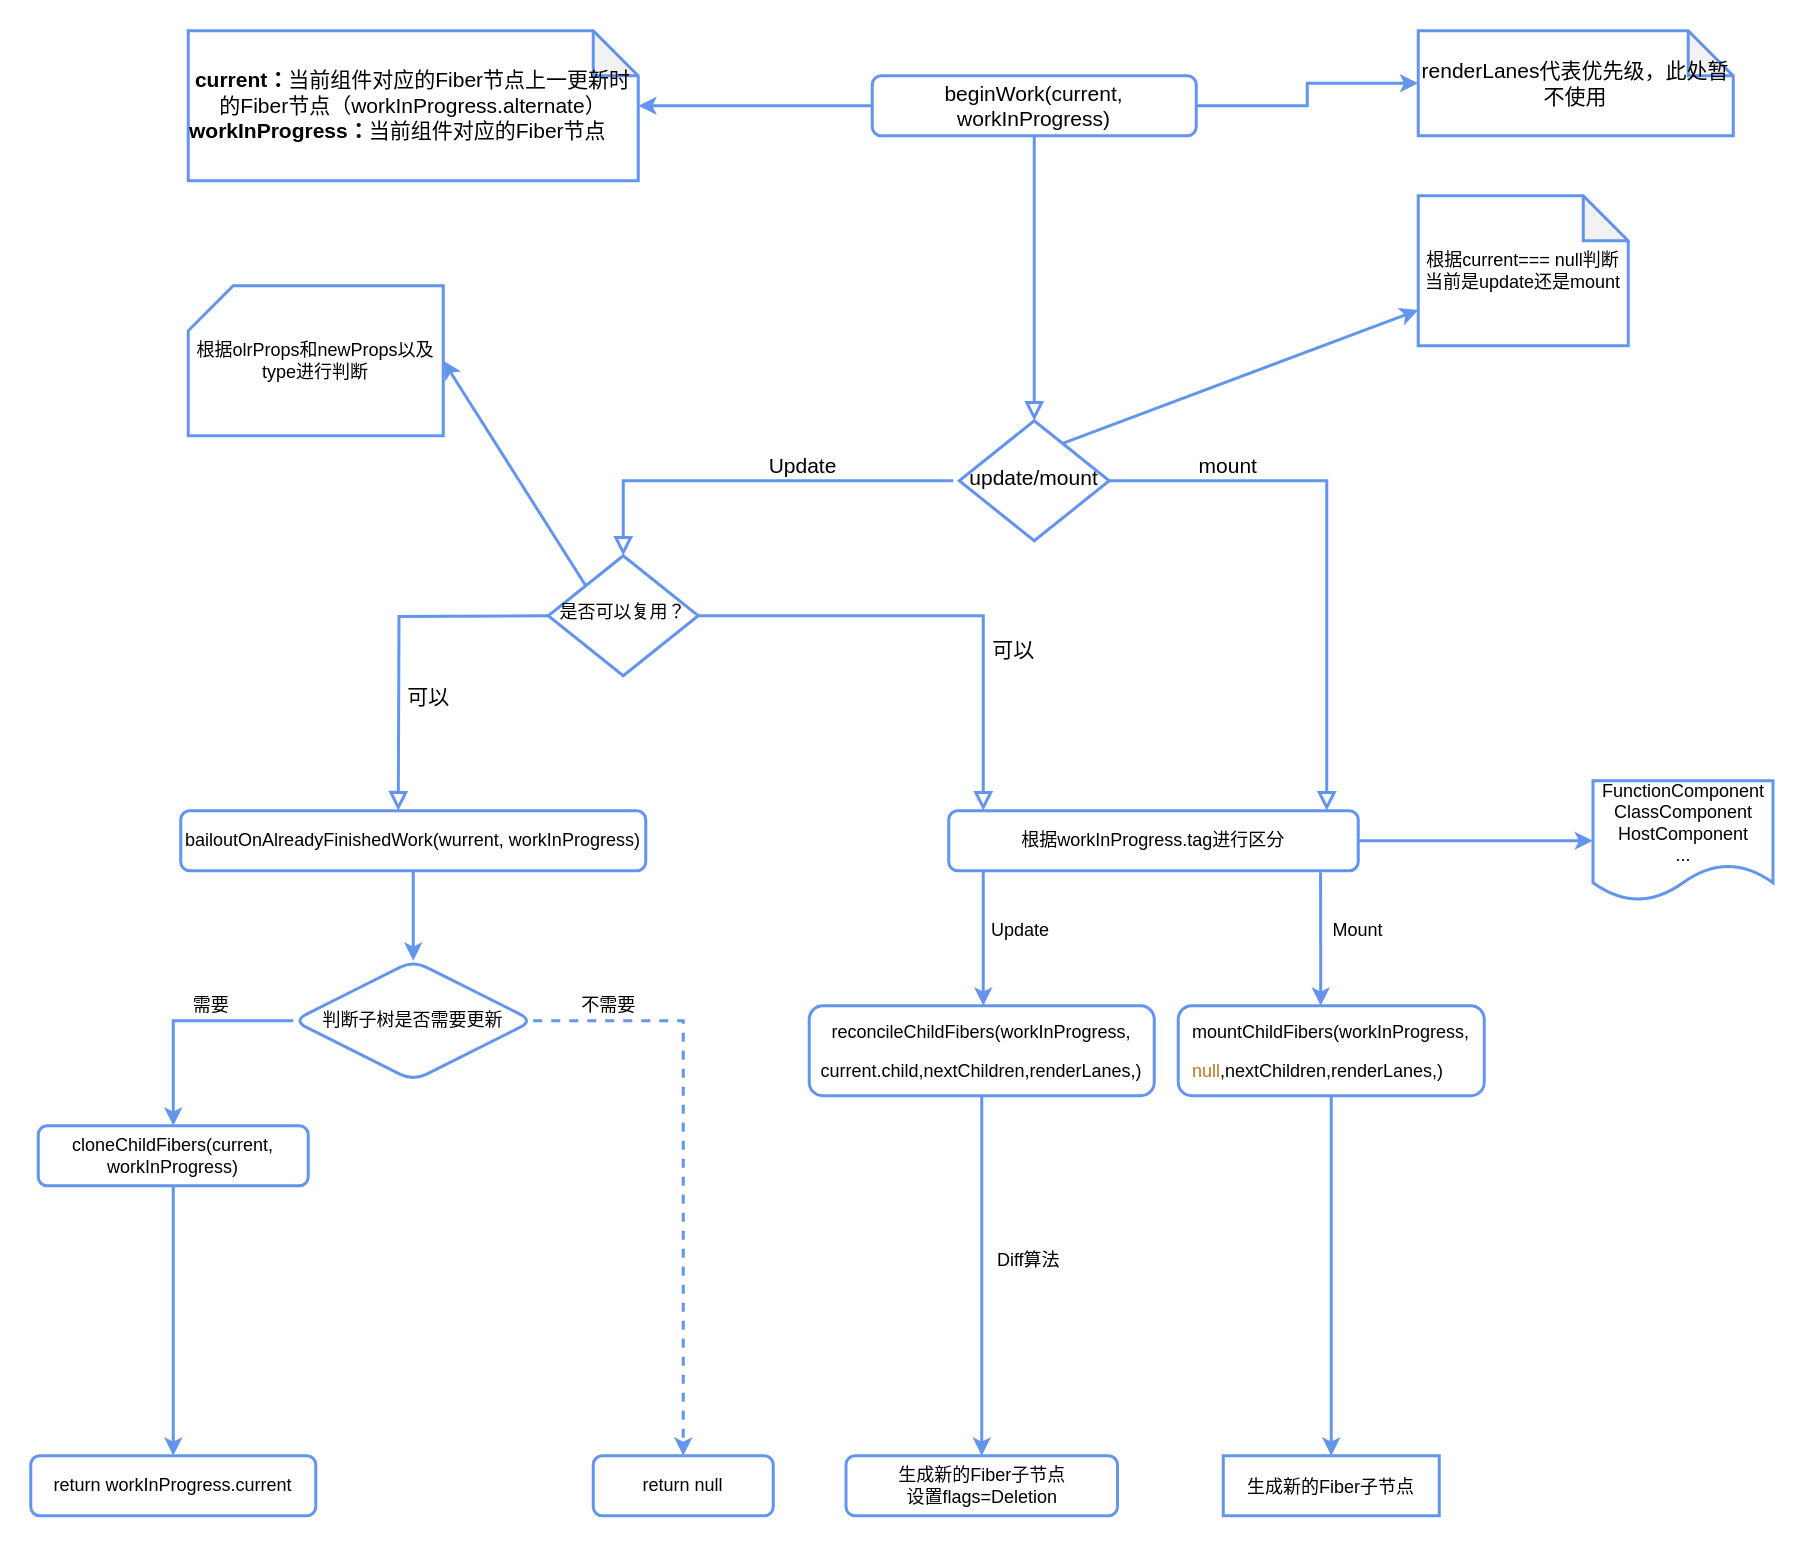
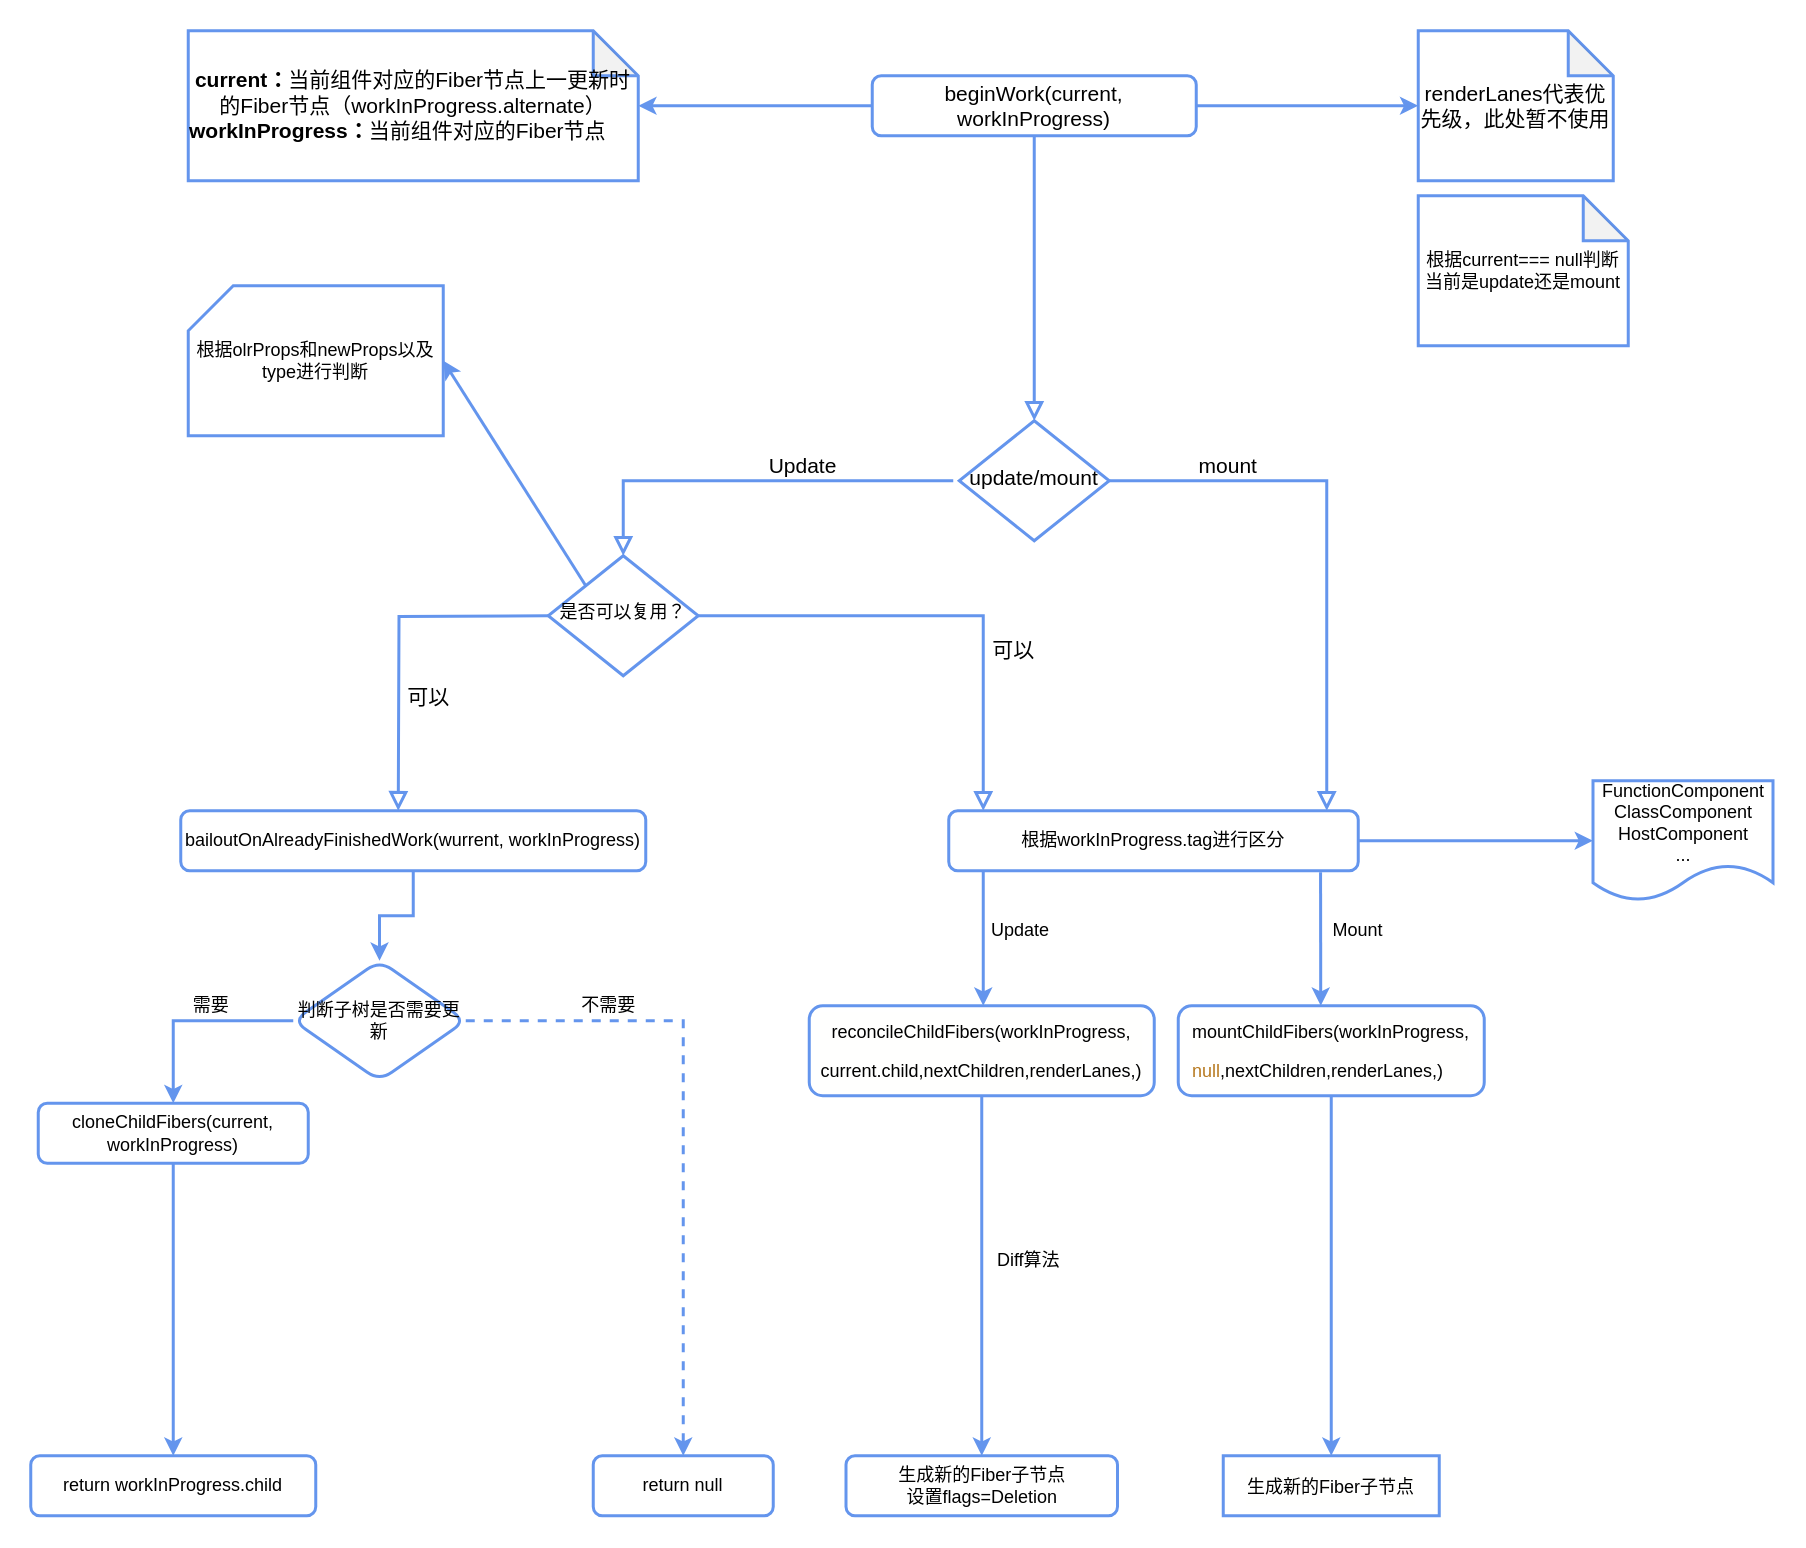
(1576, 83) -> (1516, 106)
(1234, 379) -> none
(413, 1021) -> (380, 1021)
(173, 1156) -> (173, 1133)
(173, 1486) -> (173, 1486)
